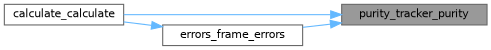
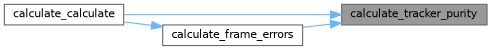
(414, 15) -> (414, 15)
(233, 35) -> (233, 35)
